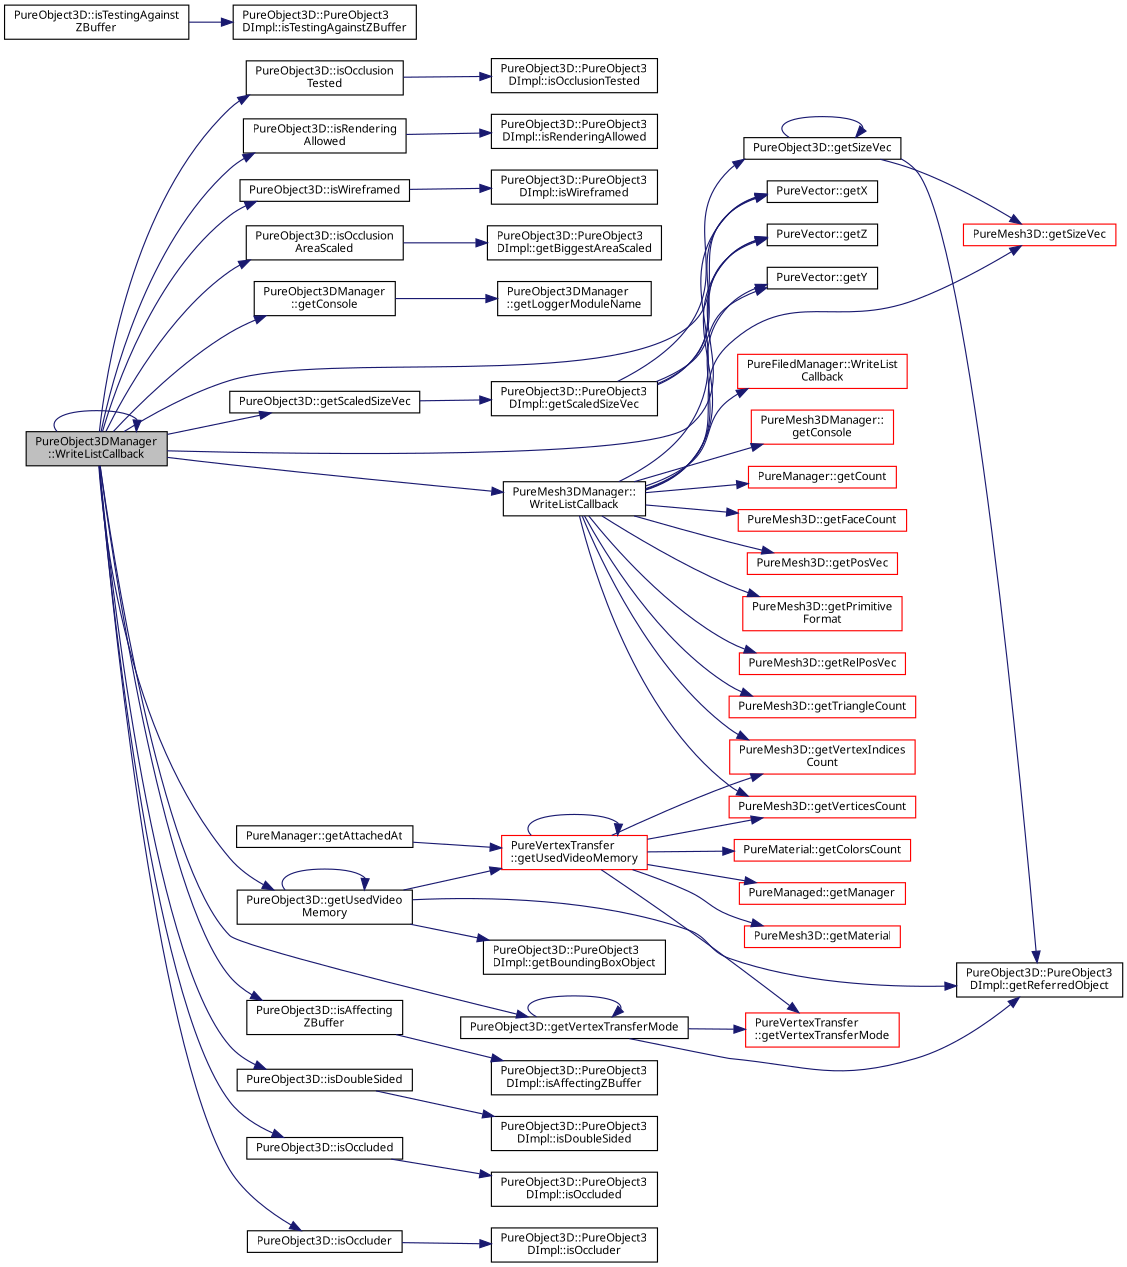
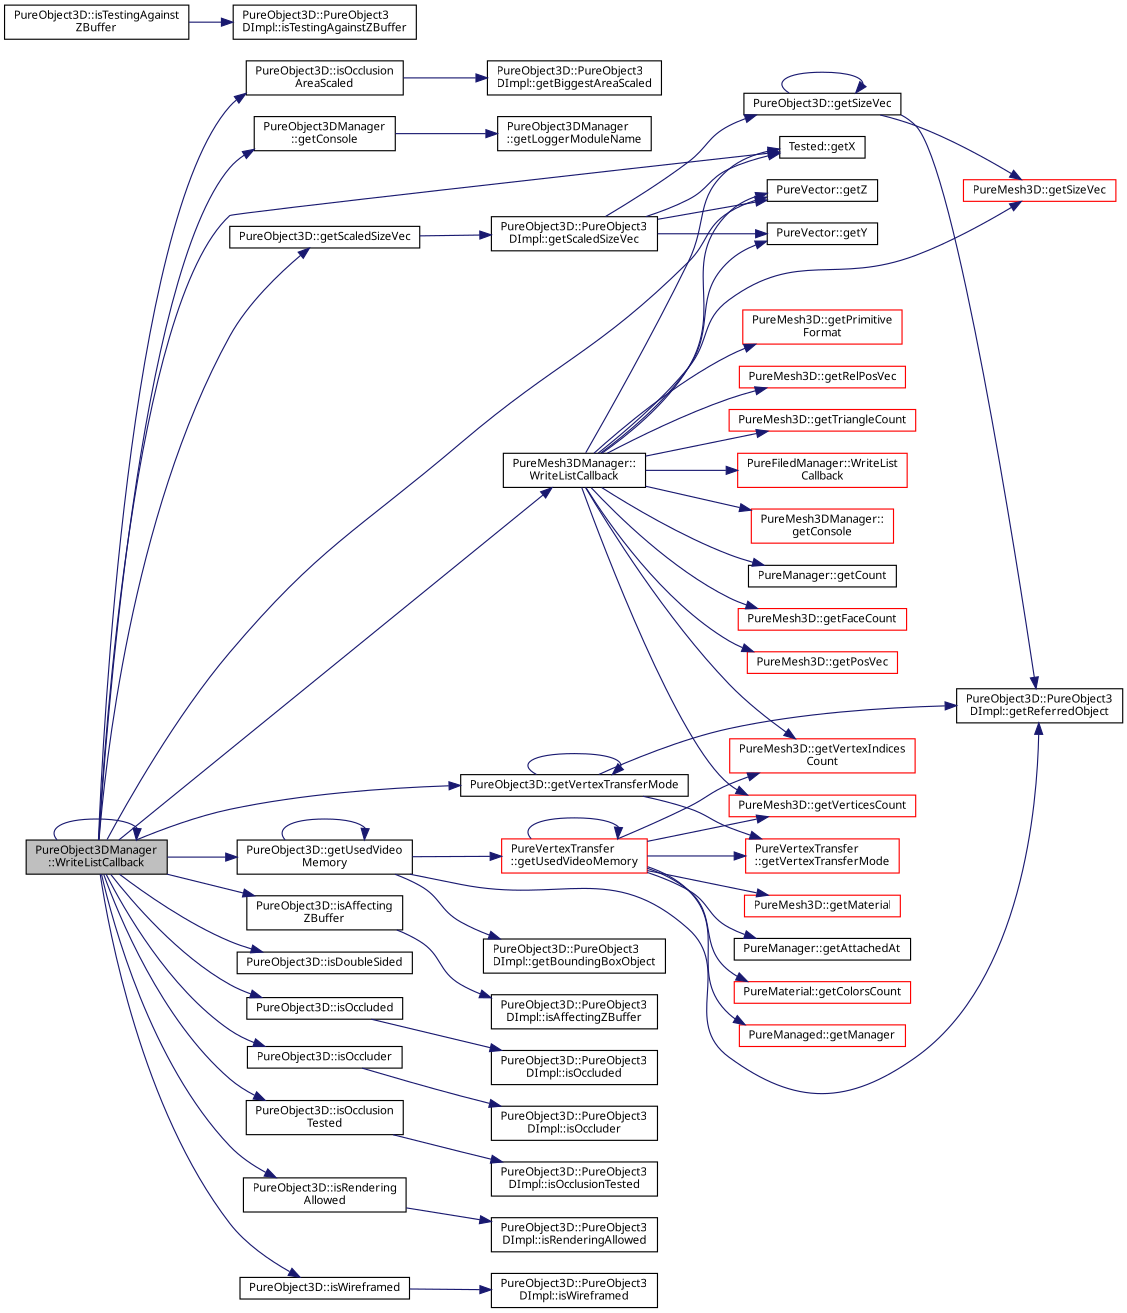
(822, 192) -> (822, 147)
(822, 477) -> (822, 576)
(452, 845) -> (713, 914)
(574, 1134) -> none
